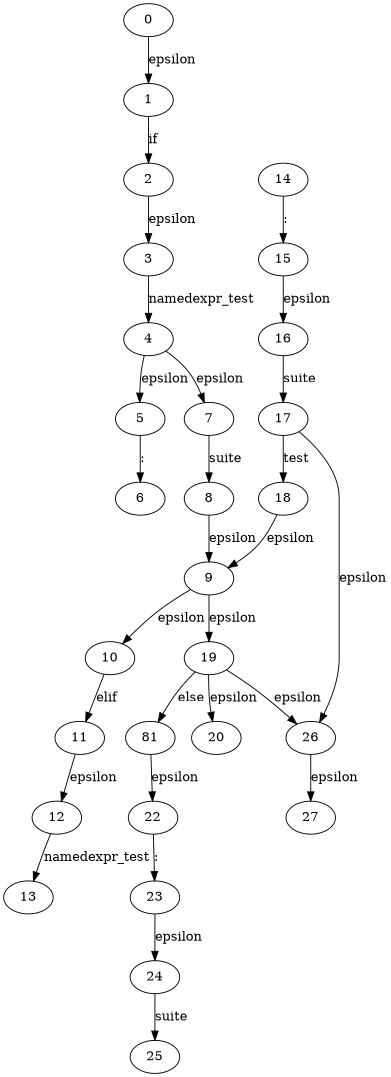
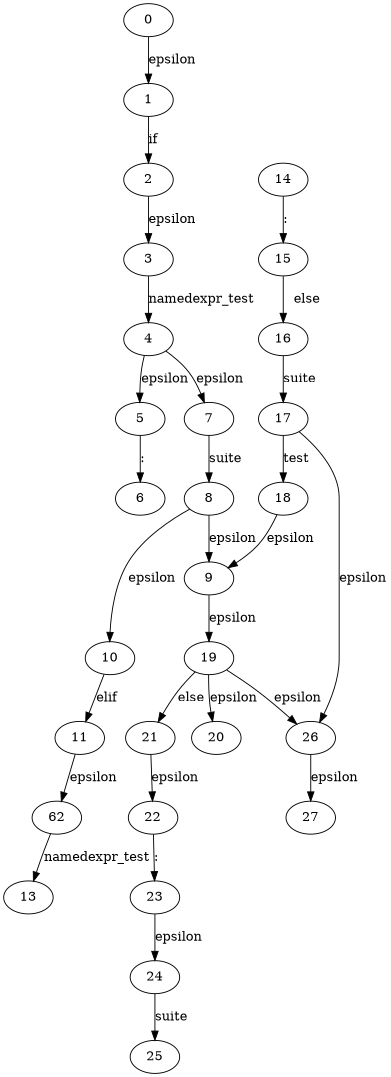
(307, 299) -> (307, 299)
(158, 611) -> (131, 558)
(150, 738) -> (150, 738)
(57, 818) -> (57, 818)
